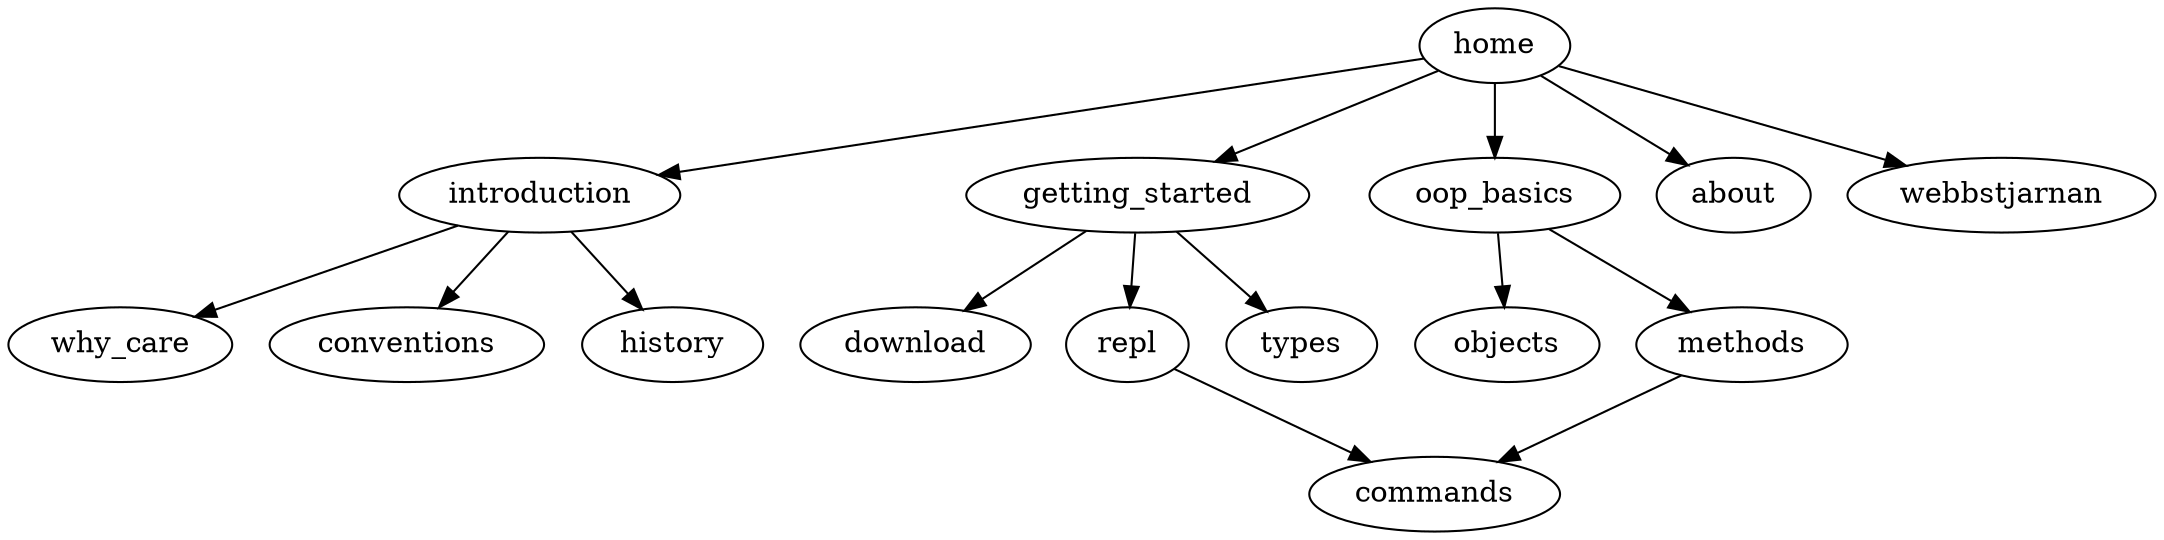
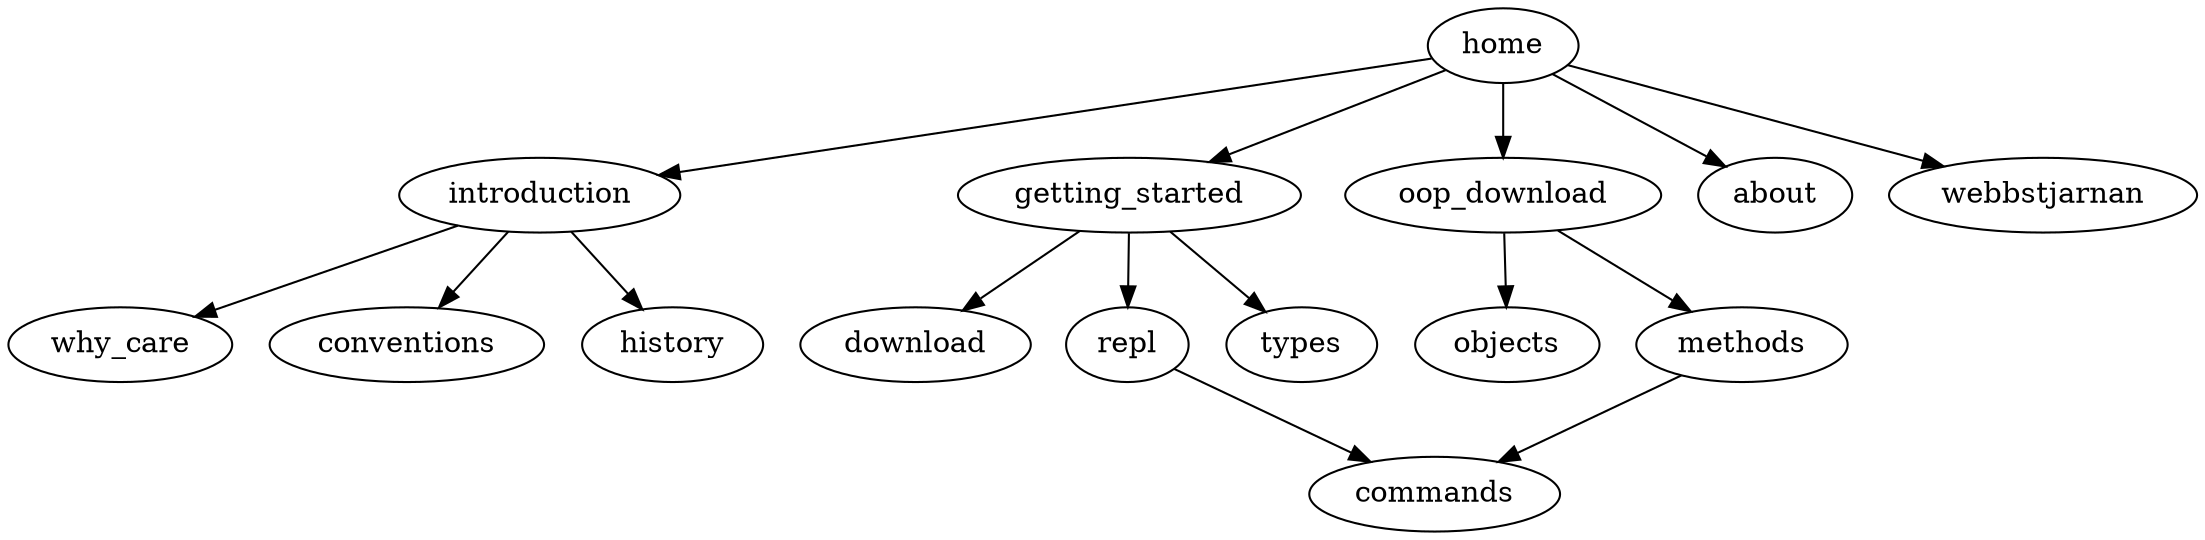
(1495, 195) -> (1503, 195)
